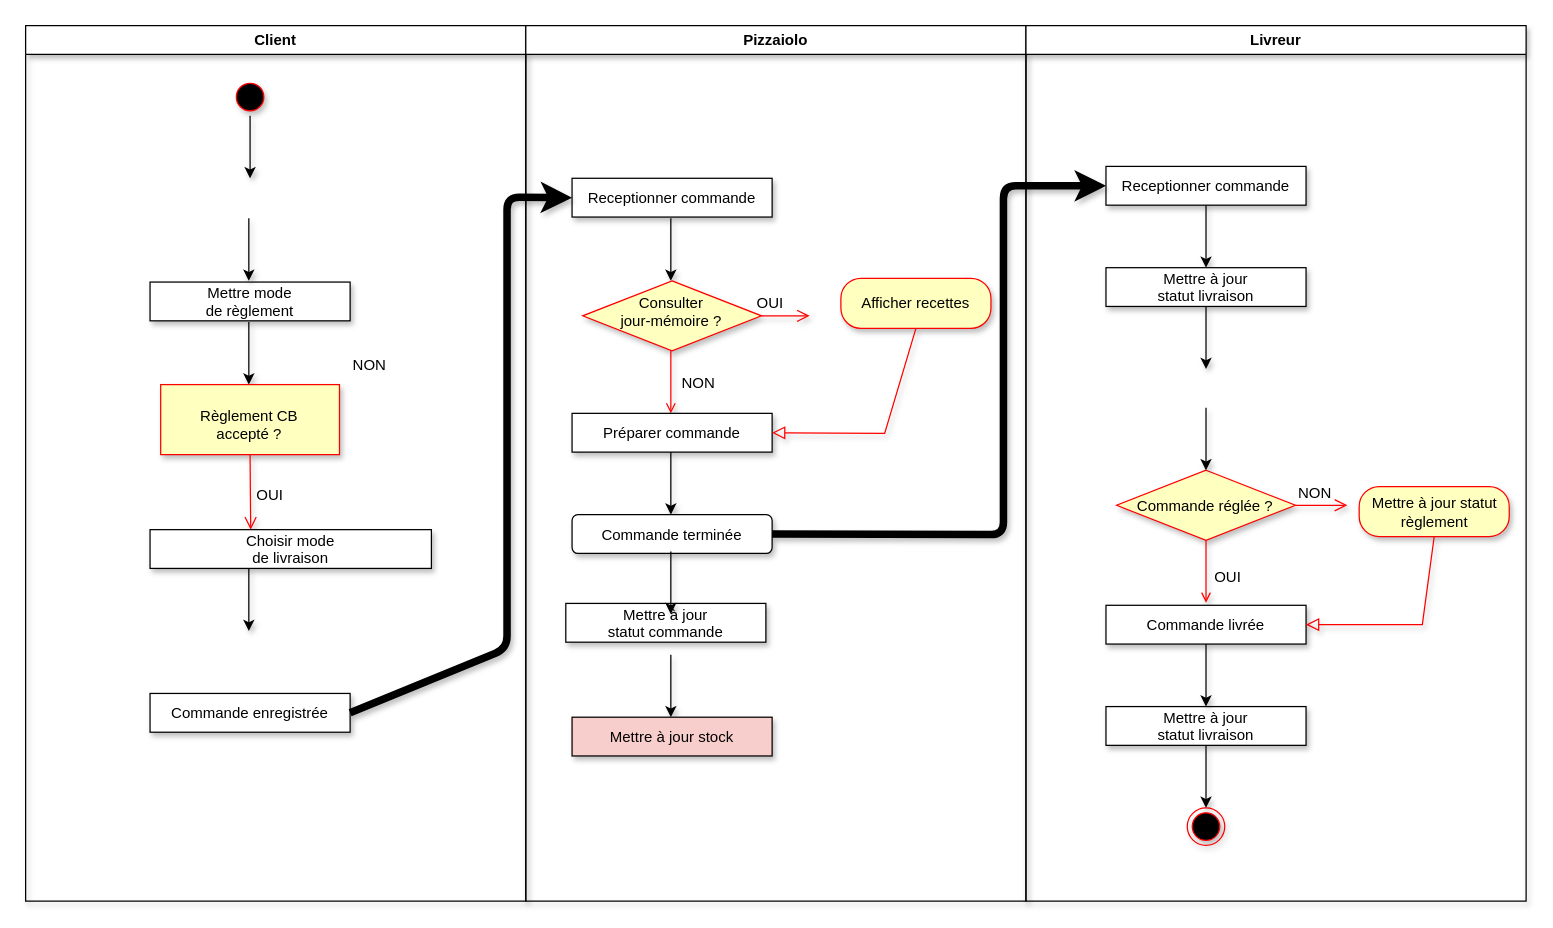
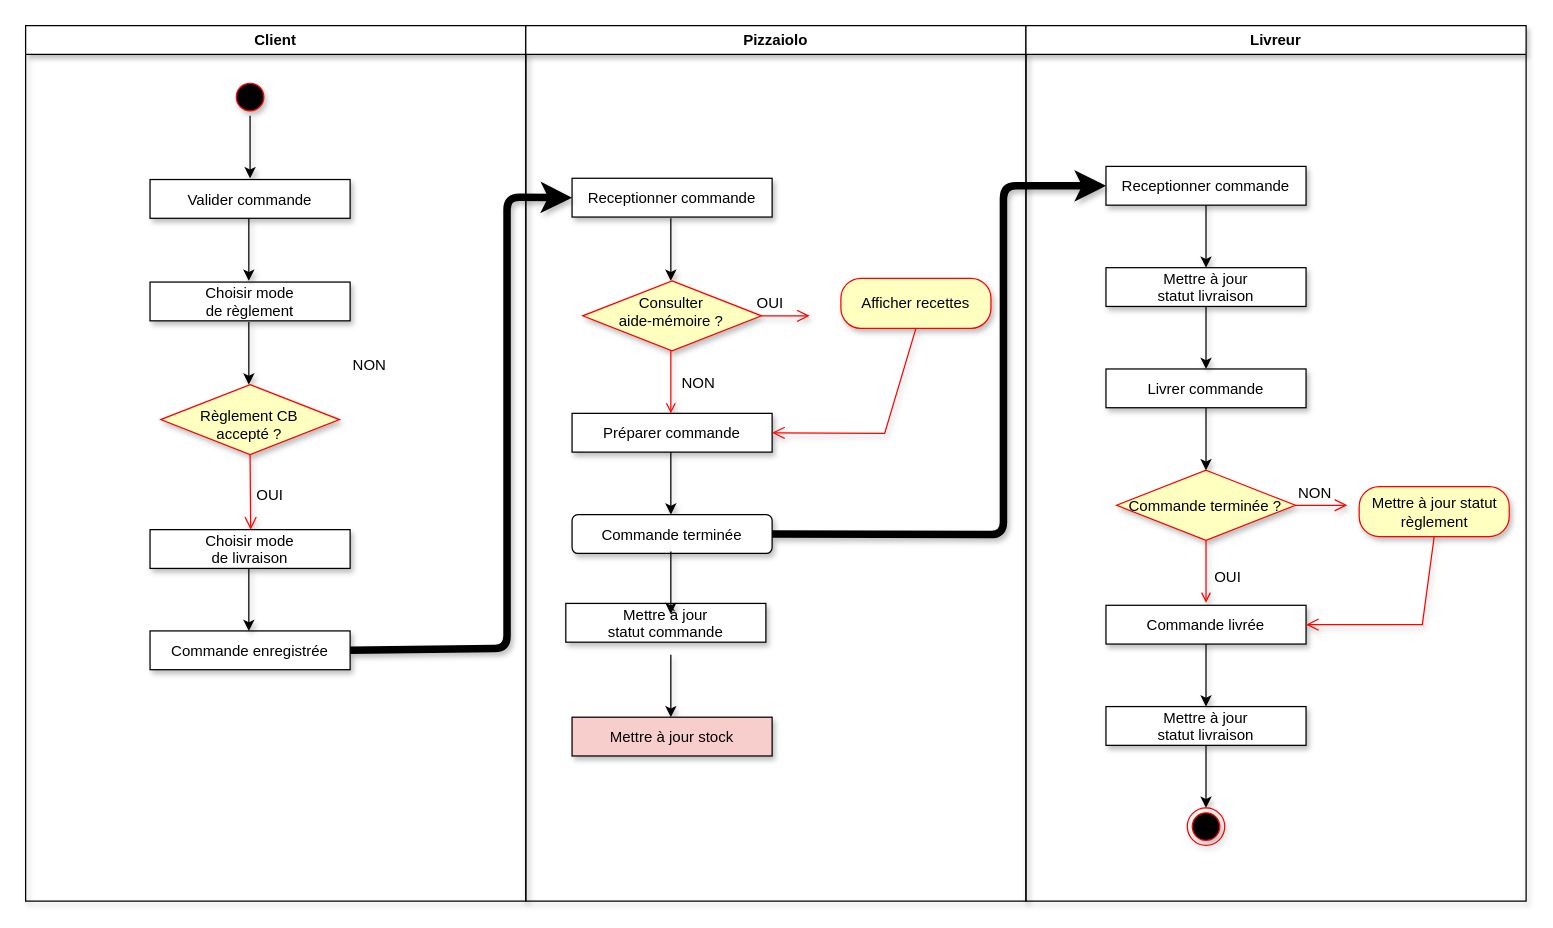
none -> (250, 199)
(249, 293) -> (249, 293)
(671, 303) -> (671, 303)
none -> (1206, 388)
(250, 419) -> (250, 419)
(786, 433) -> (781, 433)
(1204, 506) -> (1204, 506)
(291, 549) -> (250, 549)
(1319, 624) -> (1314, 624)
(250, 713) -> (250, 650)
